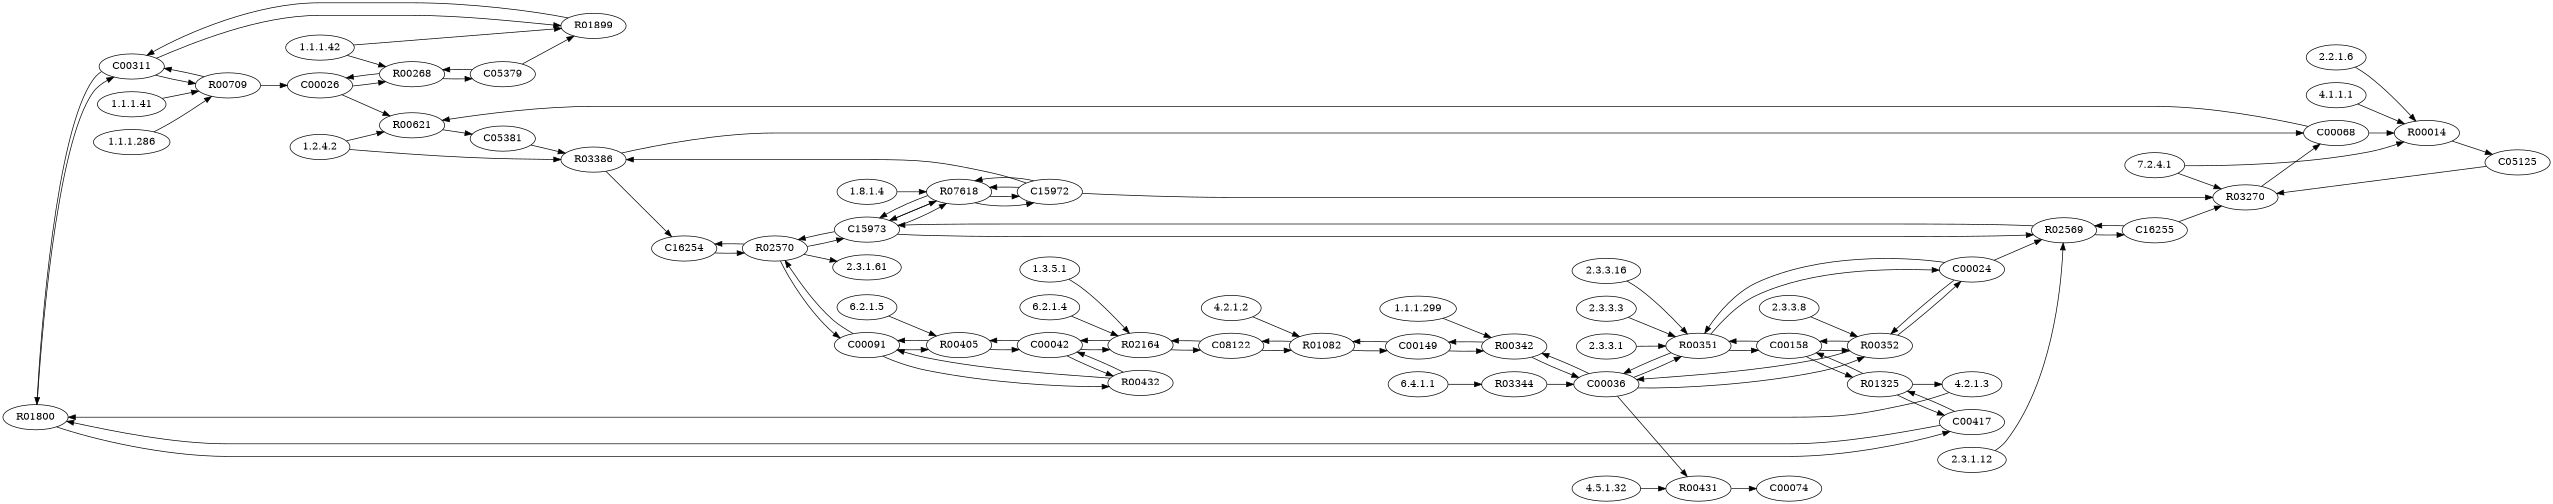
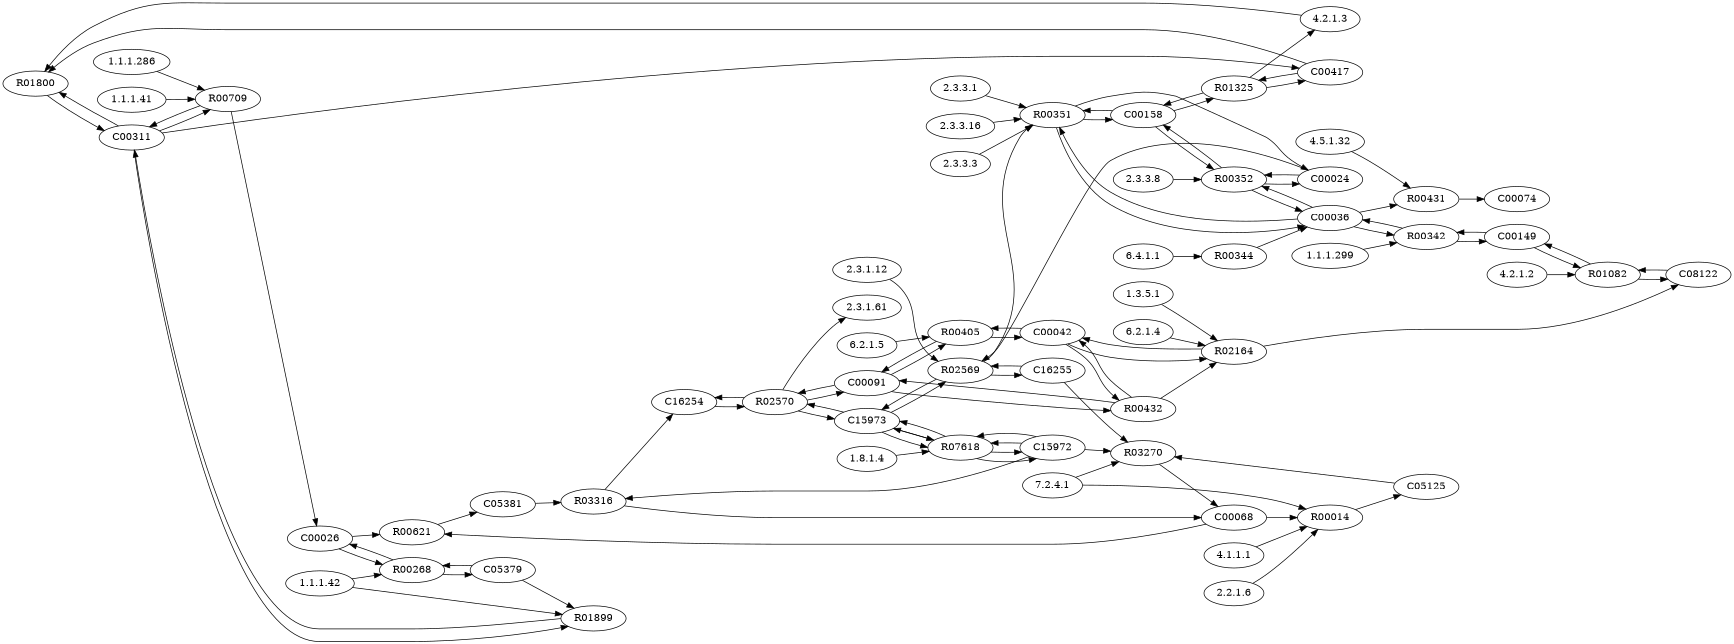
(320, 147) -> none
(593, 160) -> (593, 502)
(1816, 265) -> (1009, 247)
(1190, 341) -> (1186, 382)
(1514, 384) -> (1234, 257)
(999, 456) -> (726, 70)
